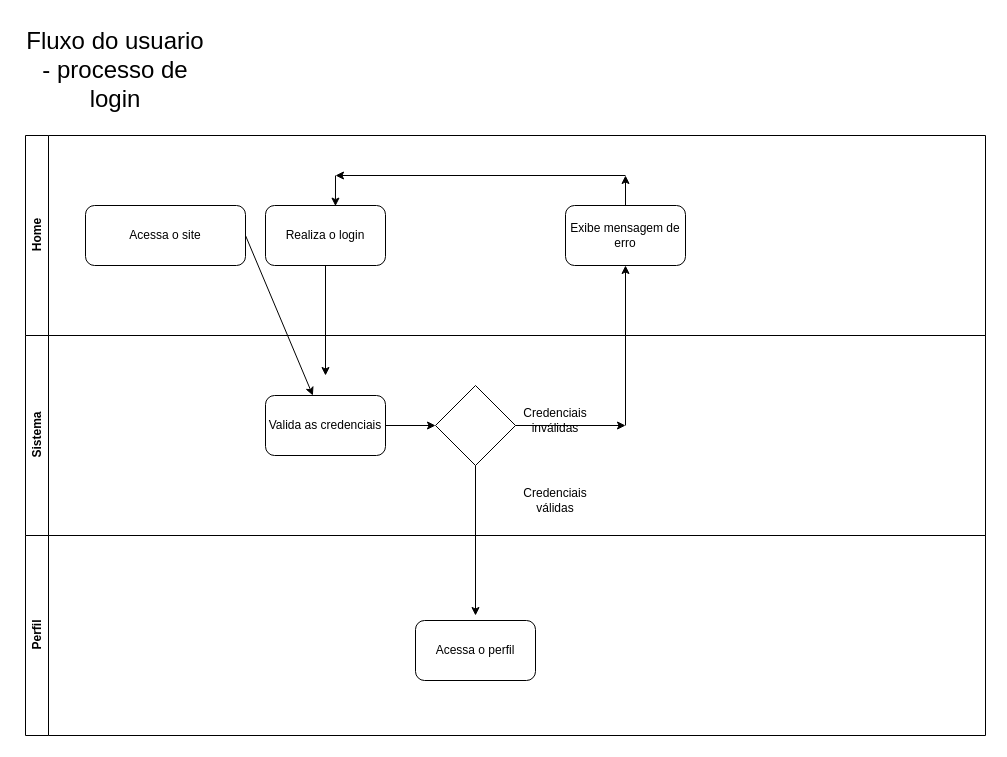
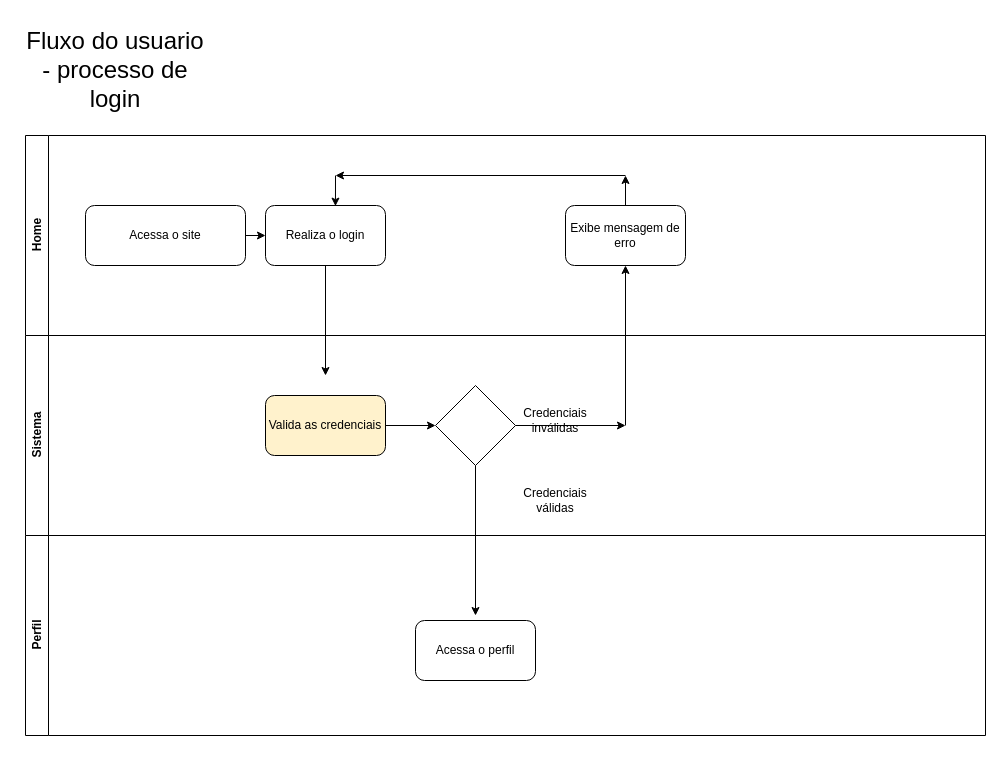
(278, 312) -> (252, 236)
(326, 426) -> (326, 426)
